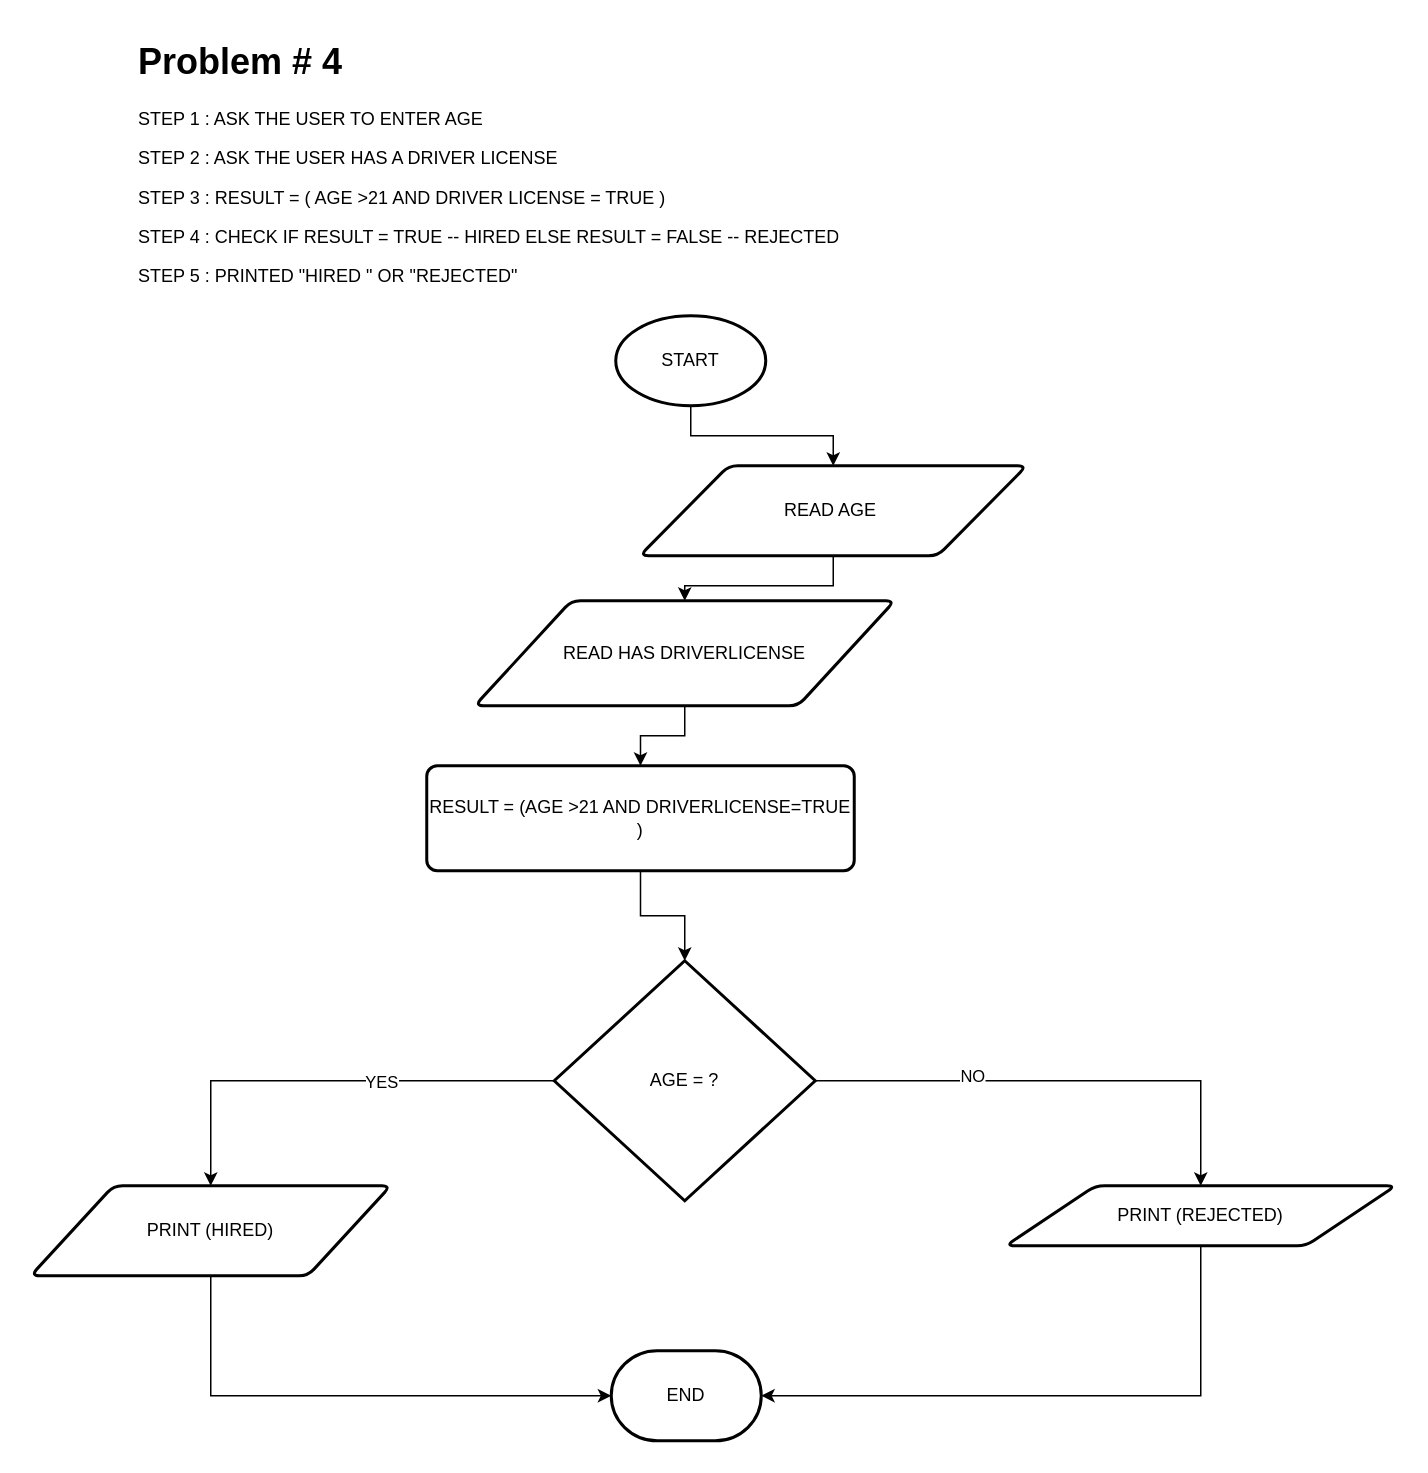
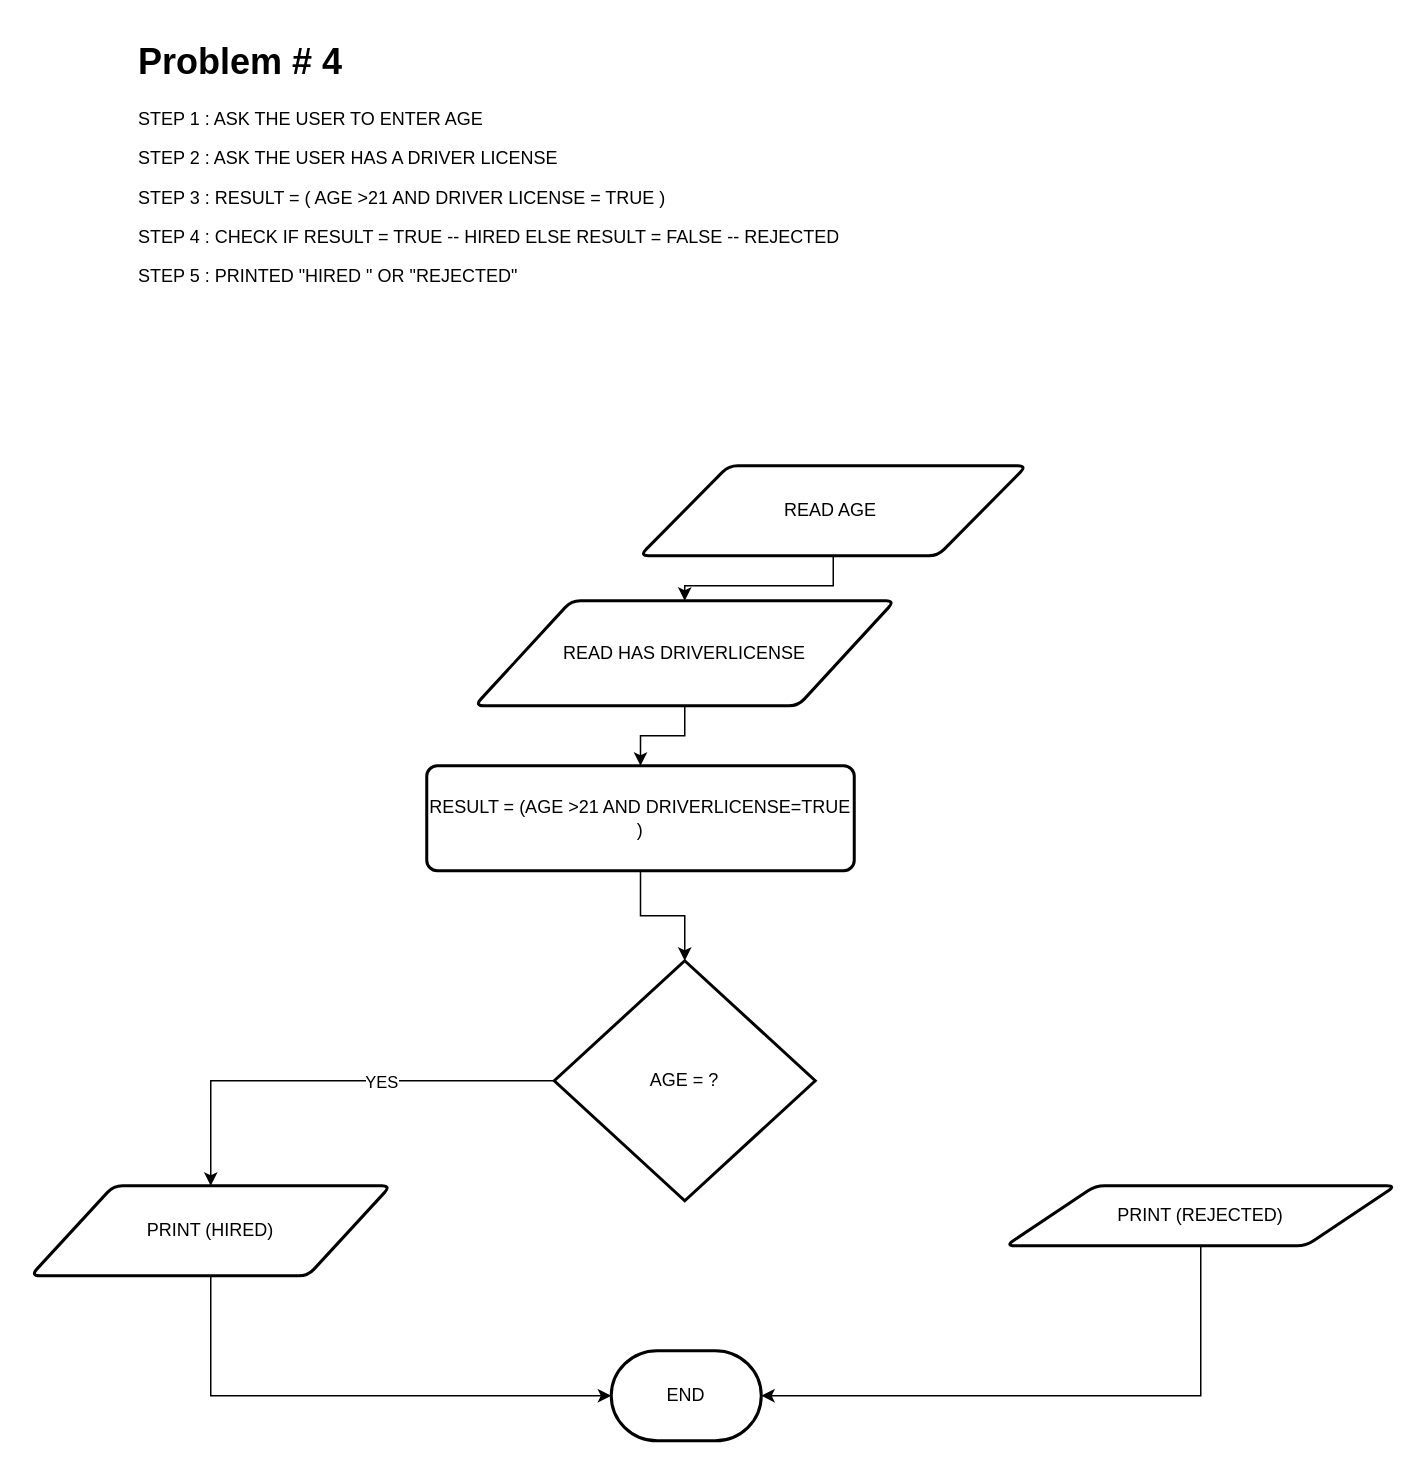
(691, 361) -> none
(757, 436) -> none
(1056, 1081) -> none
